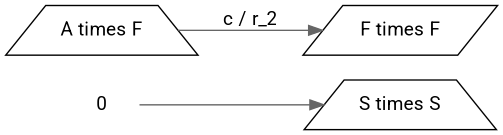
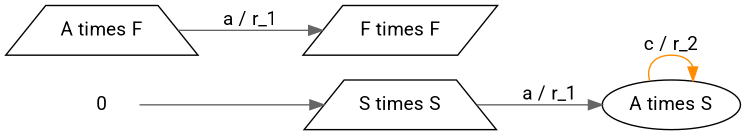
(251, 20) -> (251, 20)
none -> (671, 105)
